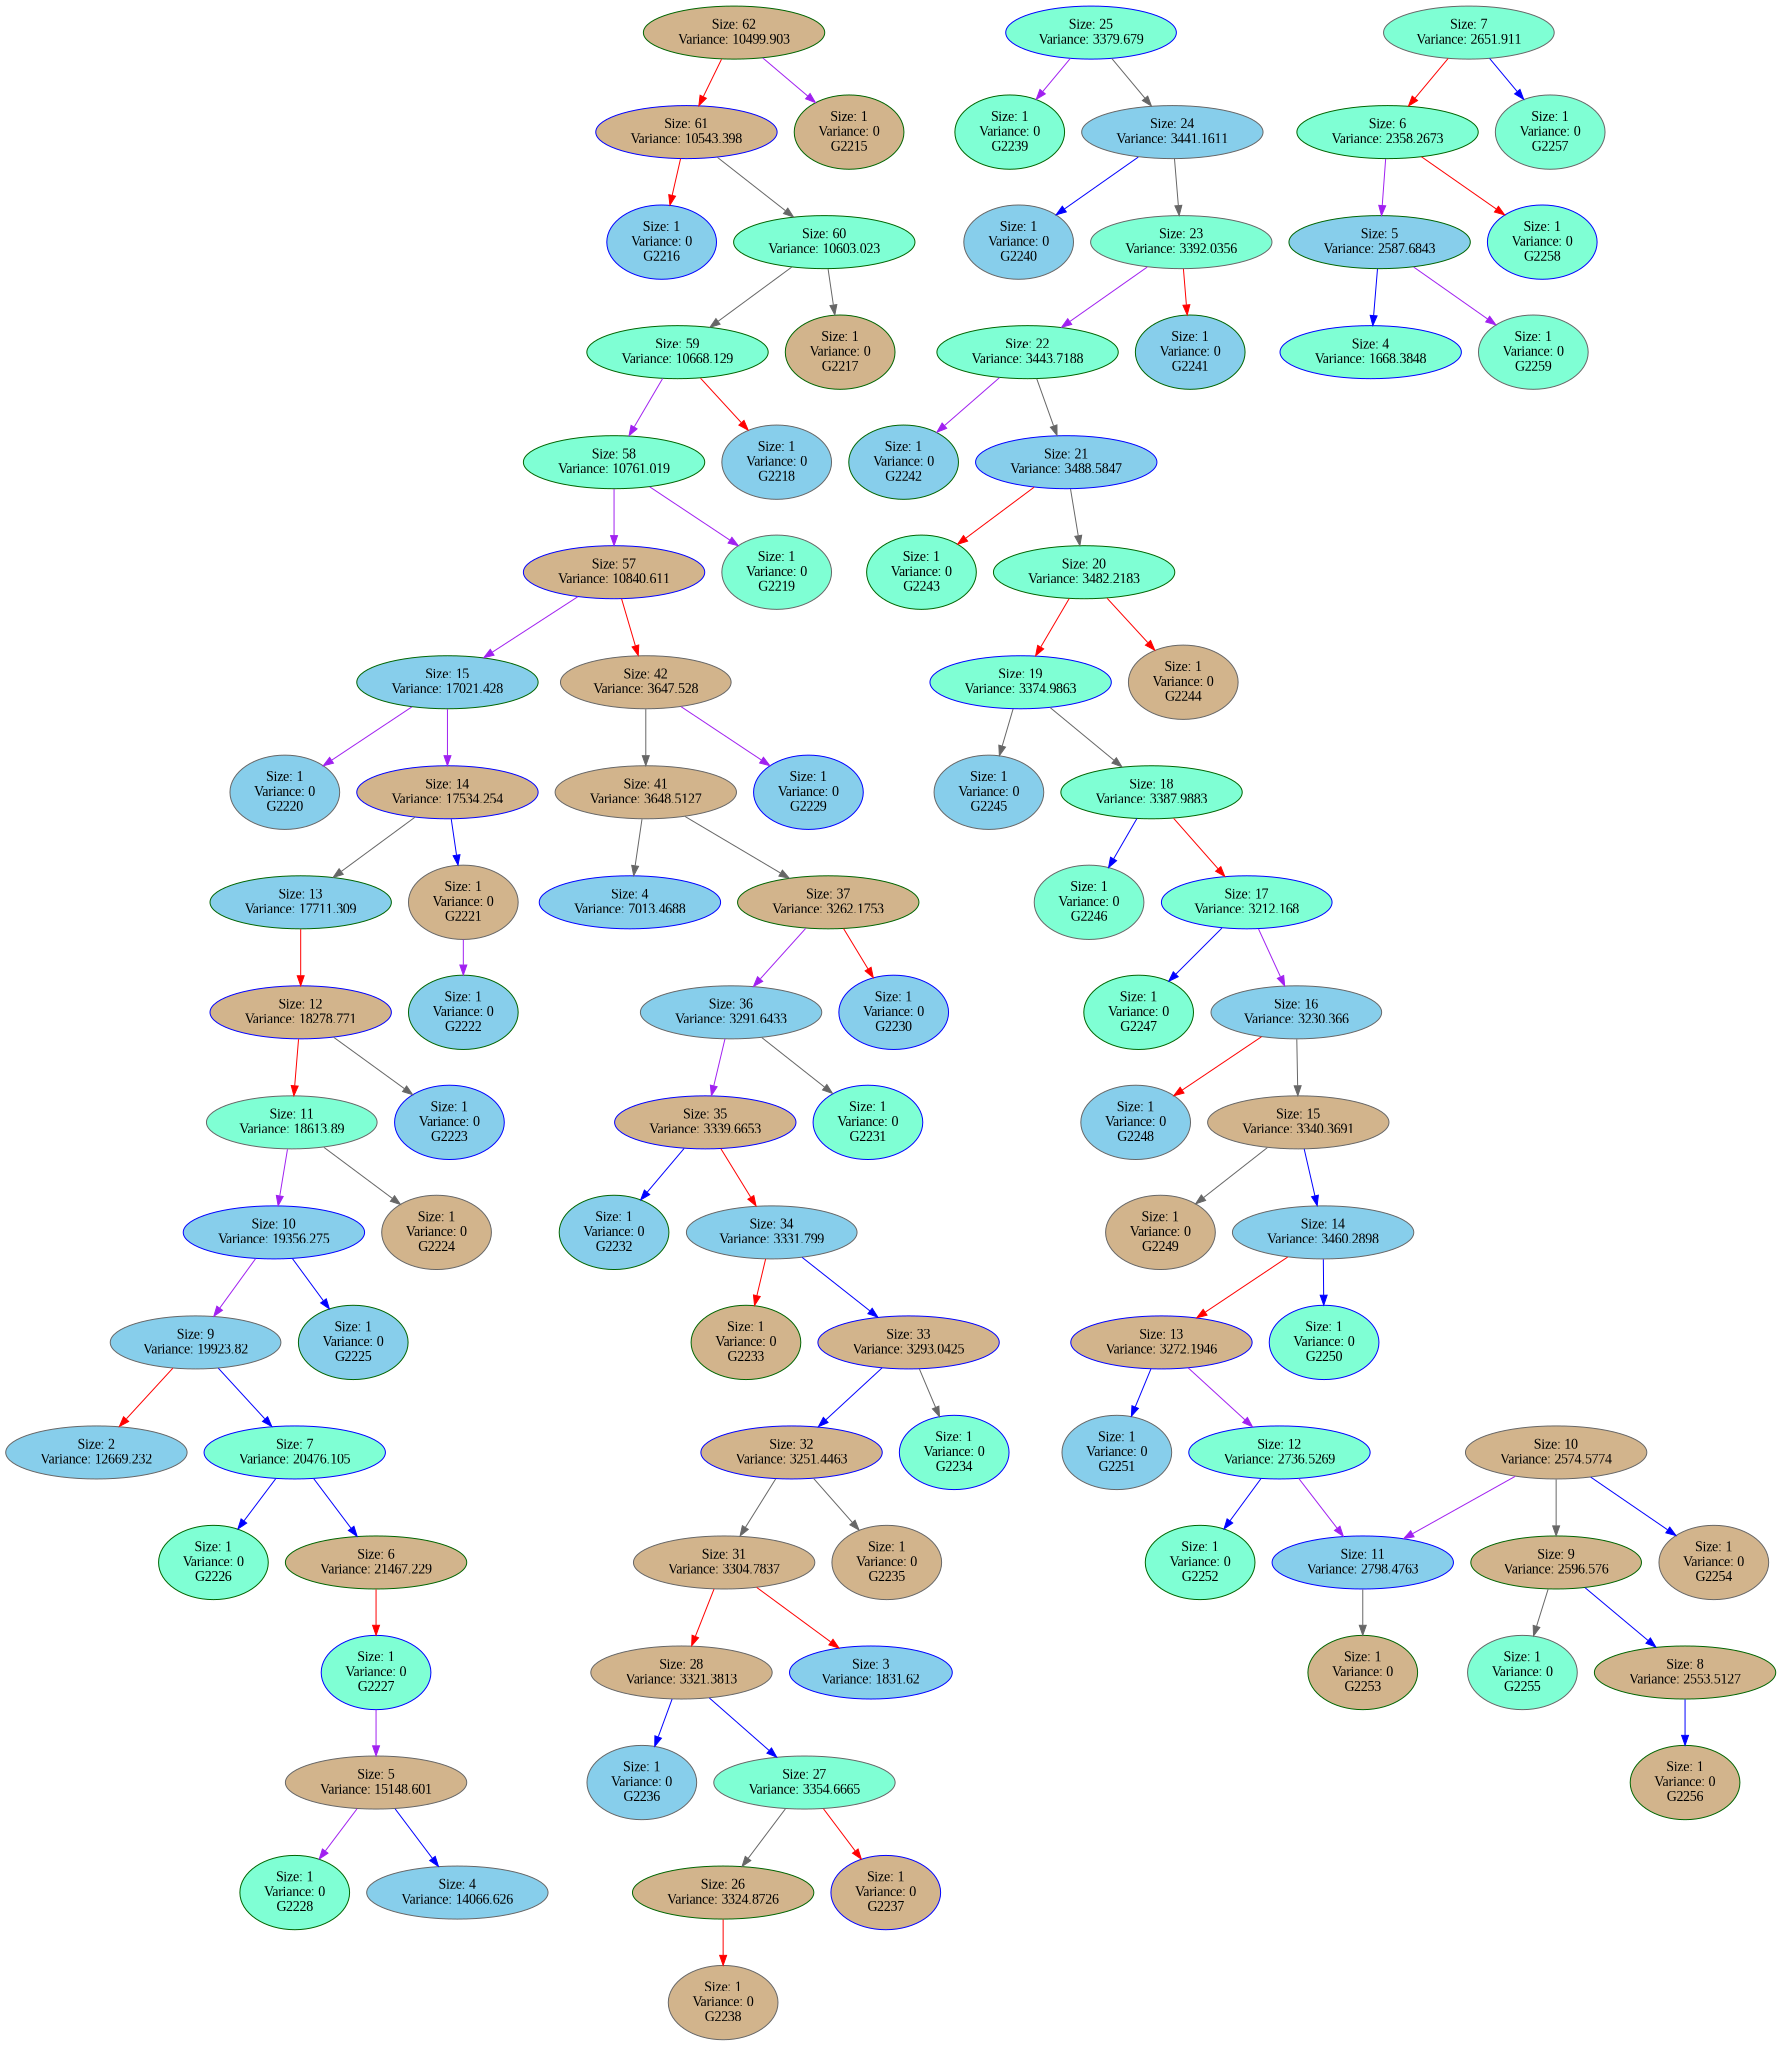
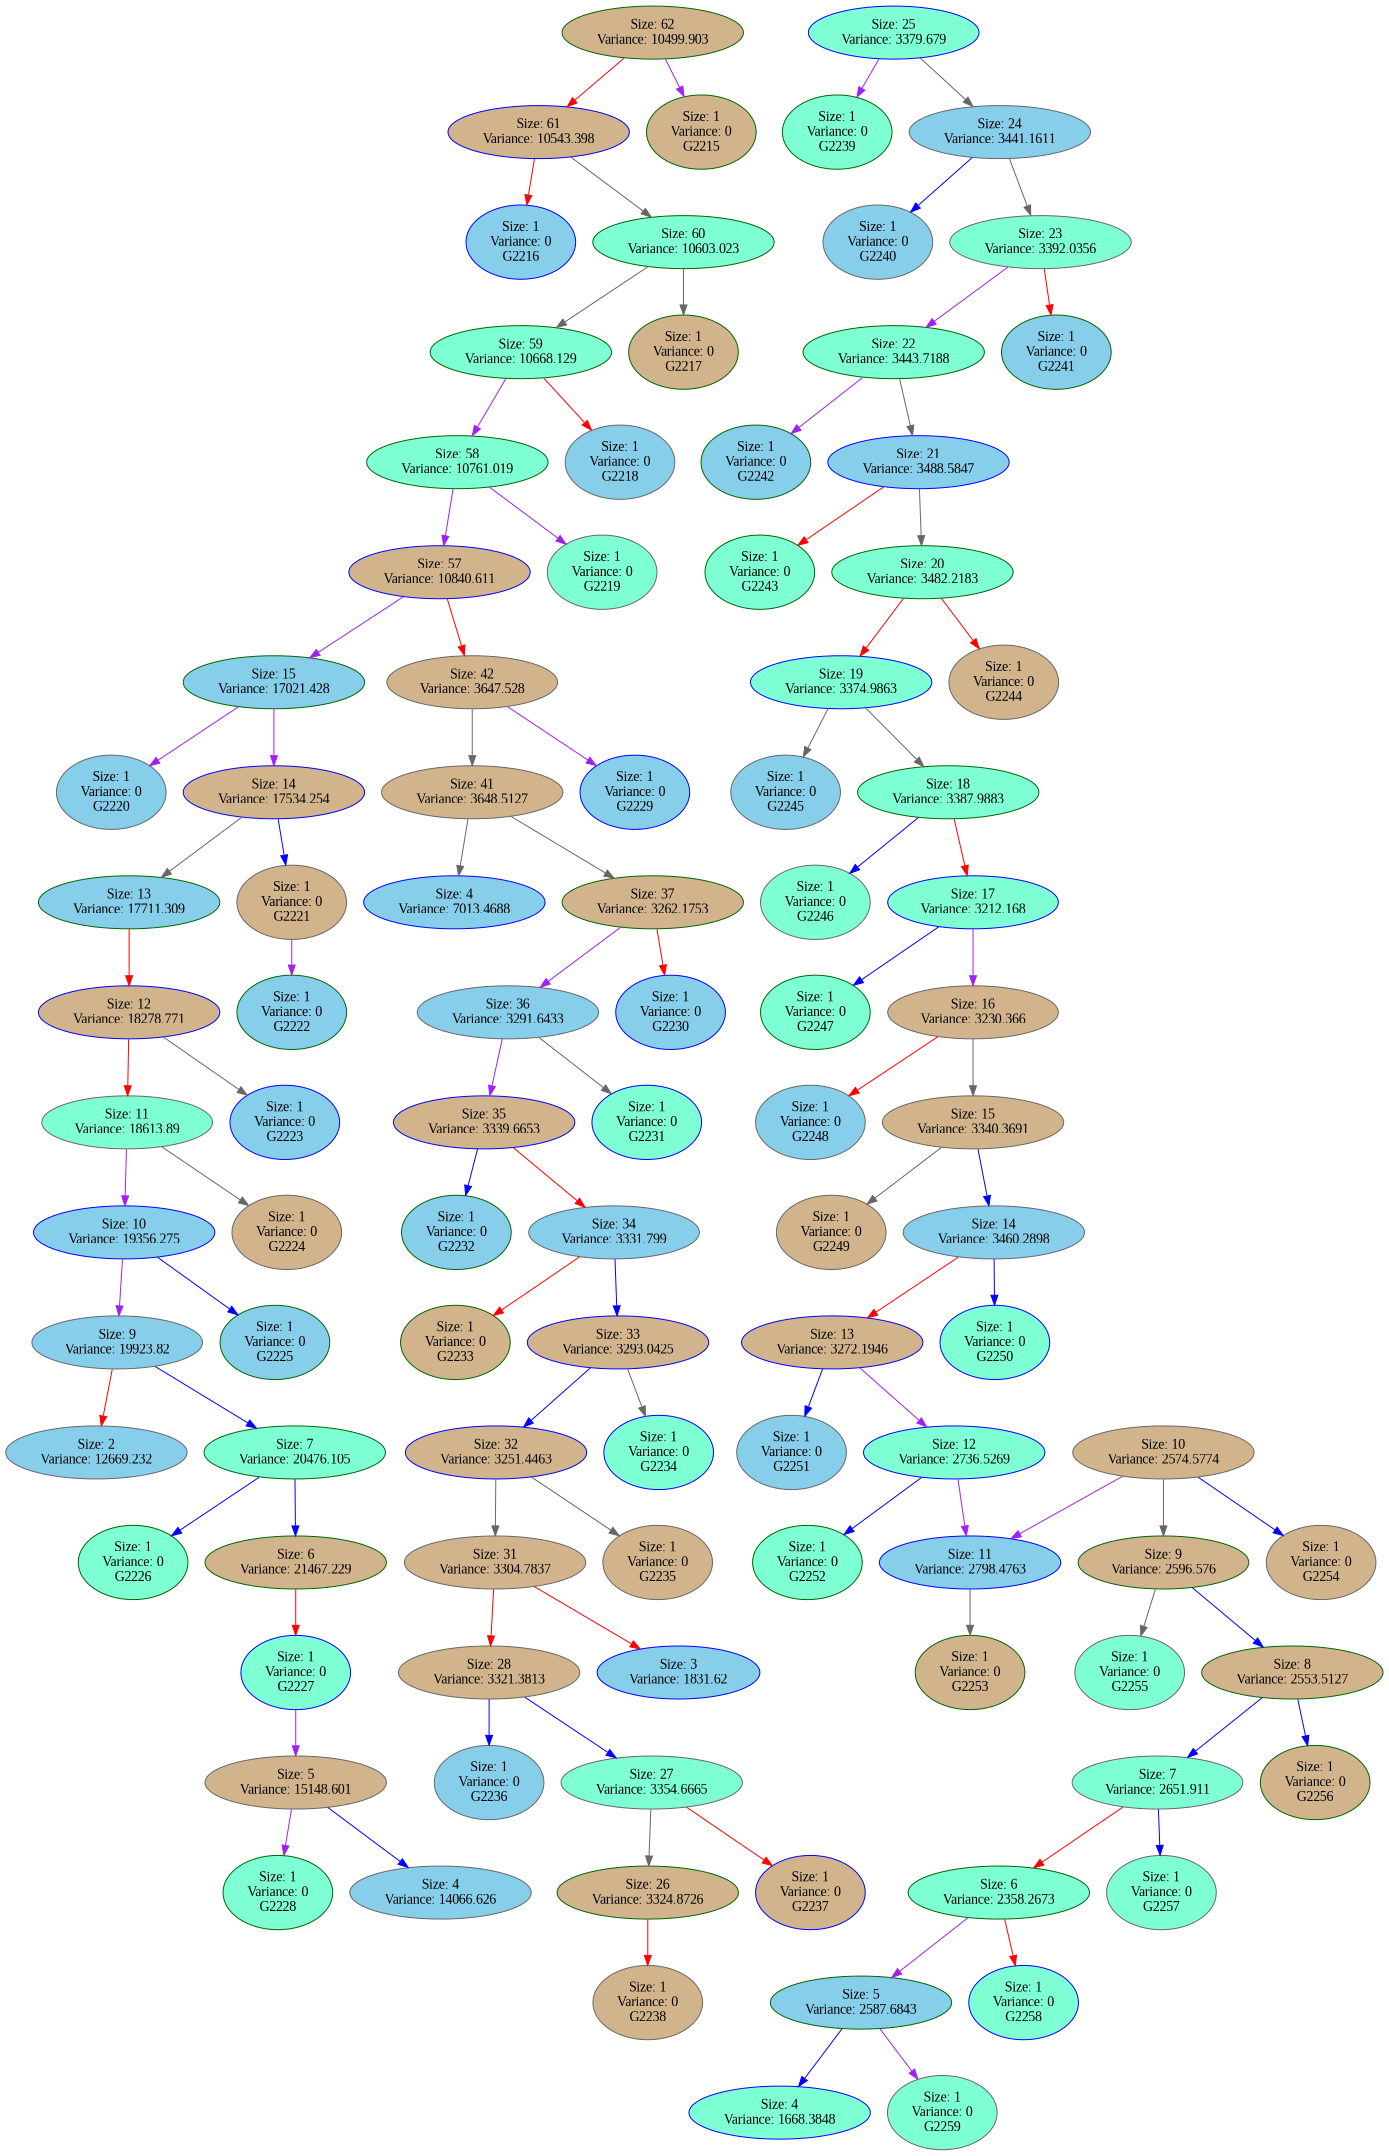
(1296, 1012) -> (973, 1012)
(295, 1452) -> (295, 1452)
none -> (1229, 1724)
